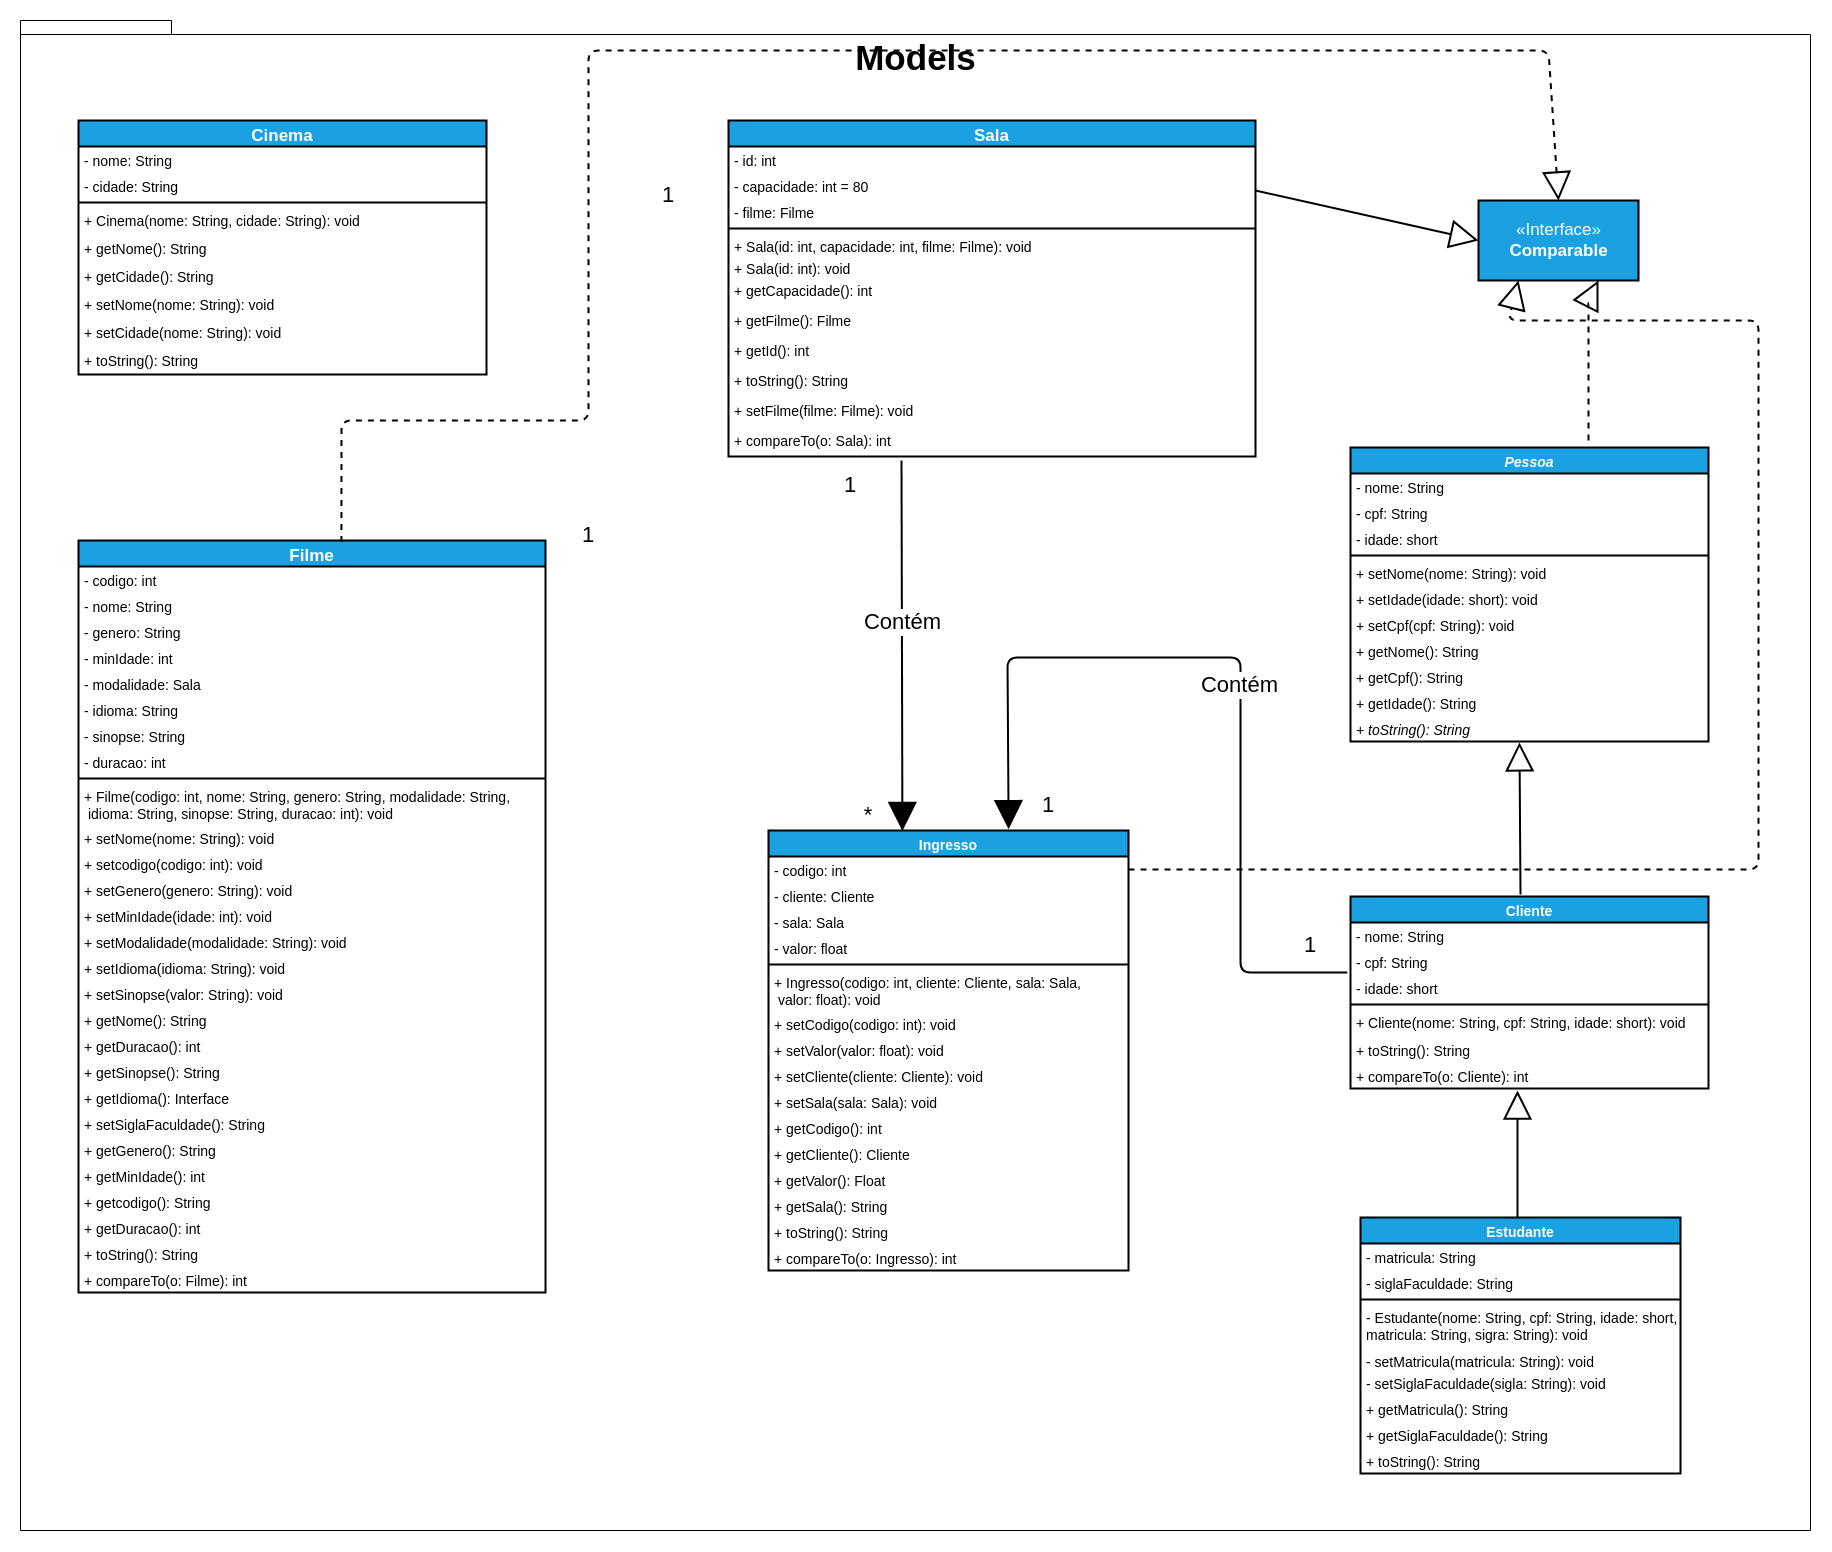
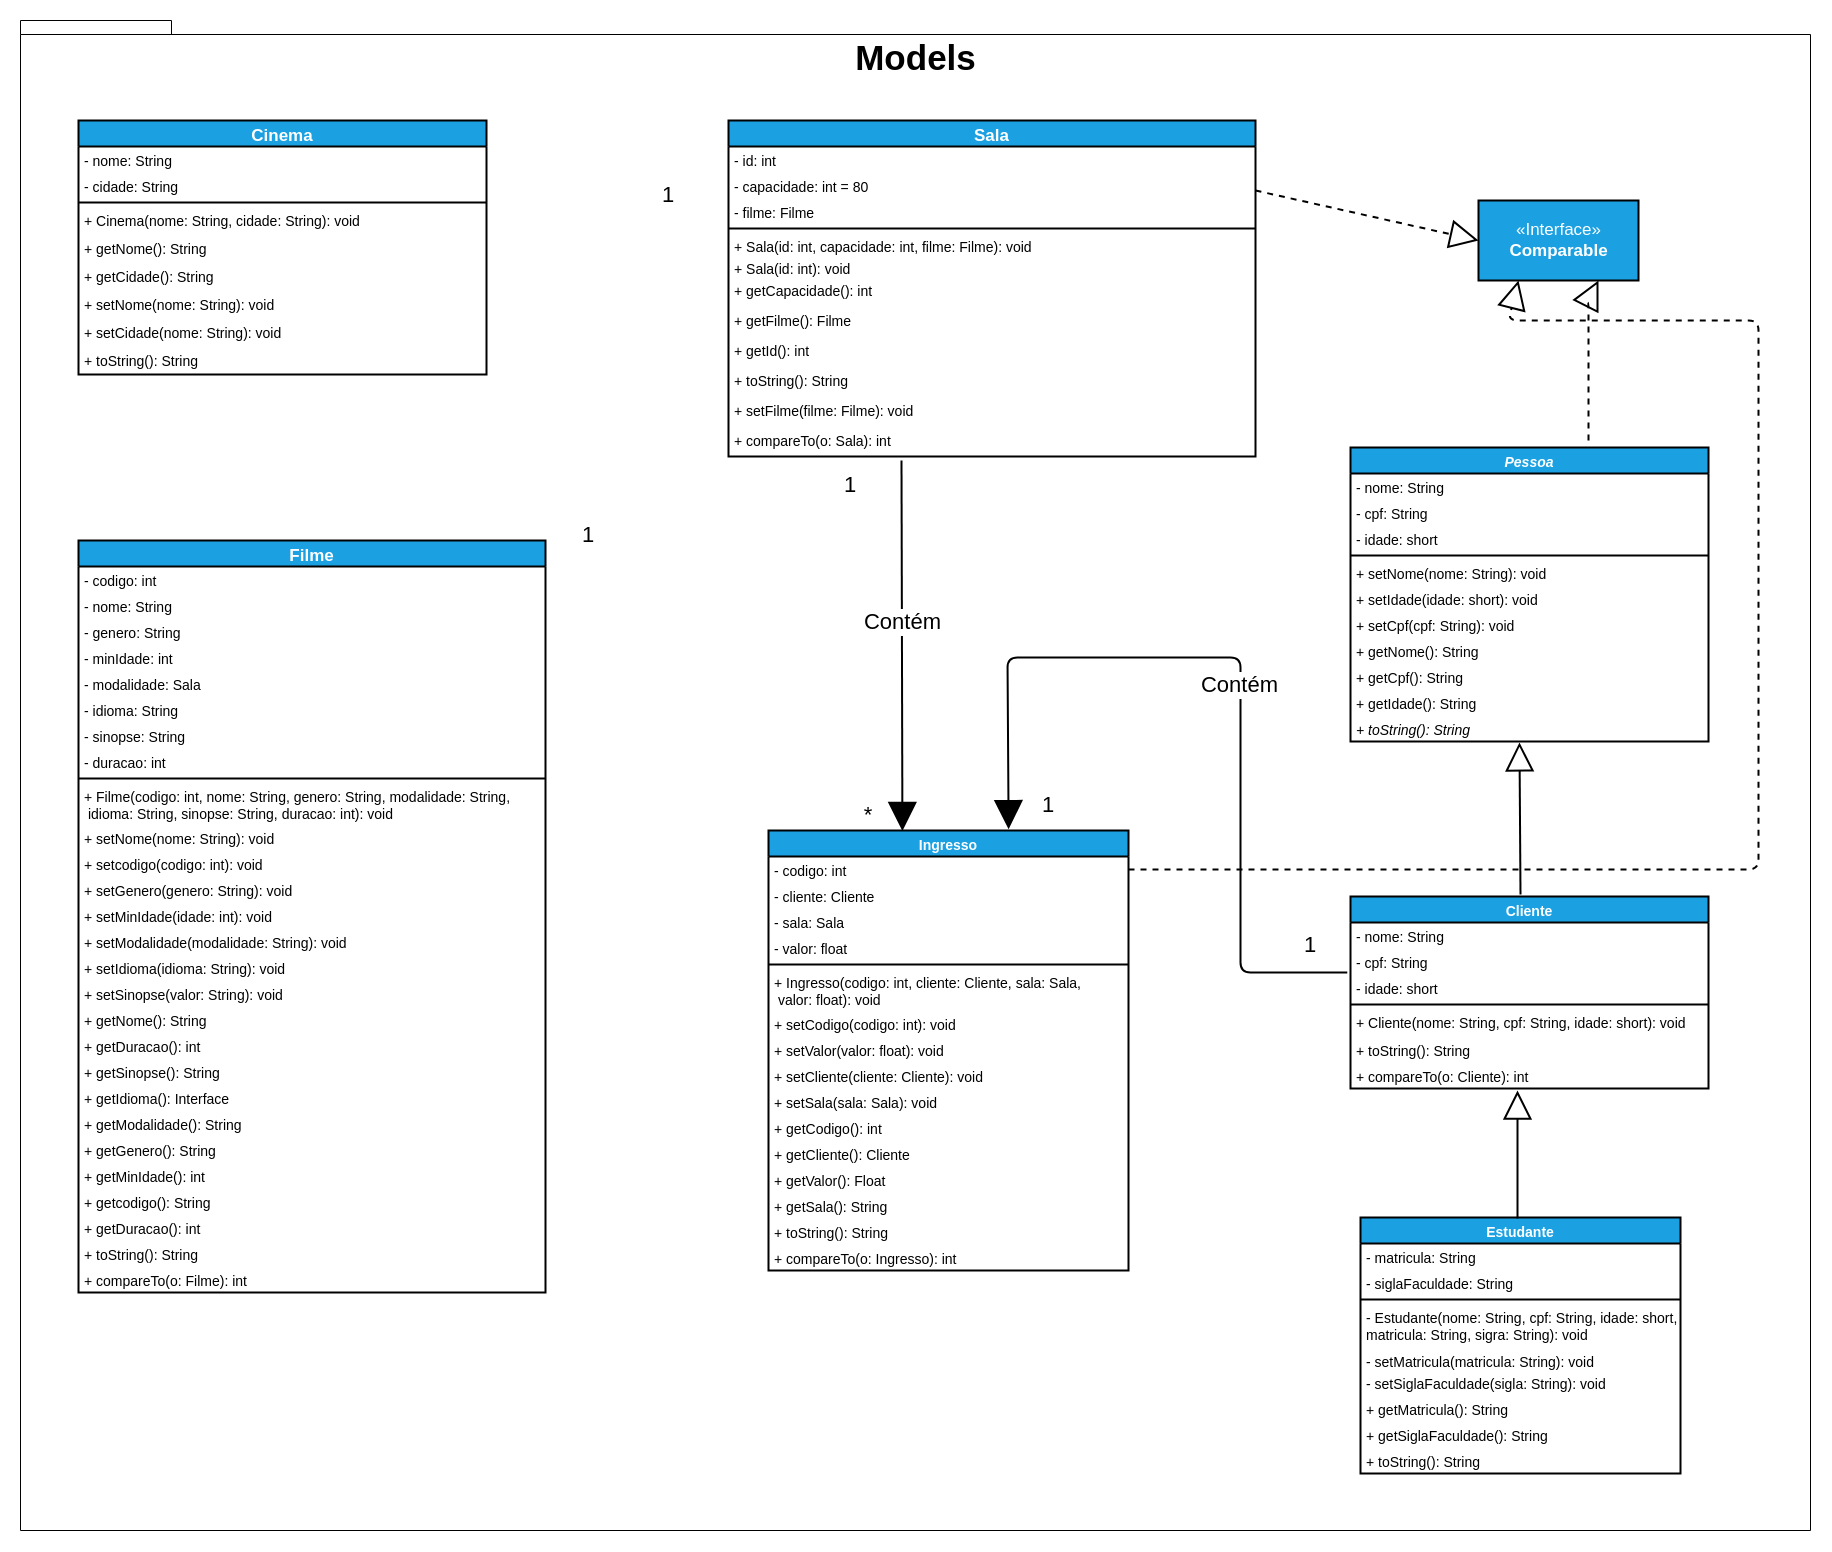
(1355, 213) -> (1355, 213)
(589, 282) -> none
(185, 1125) -> (171, 1125)
